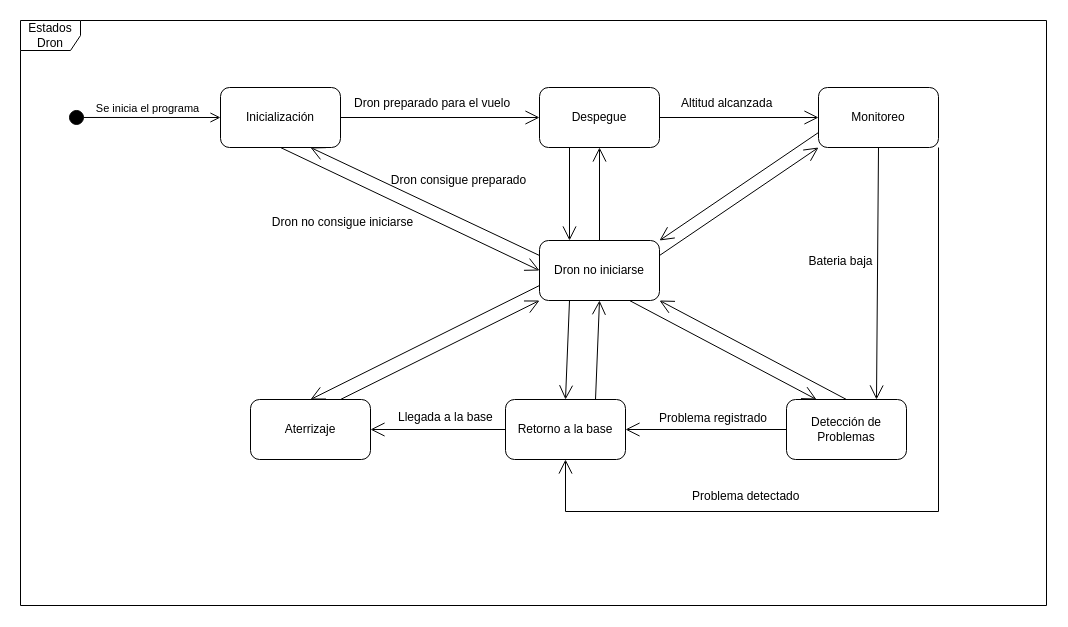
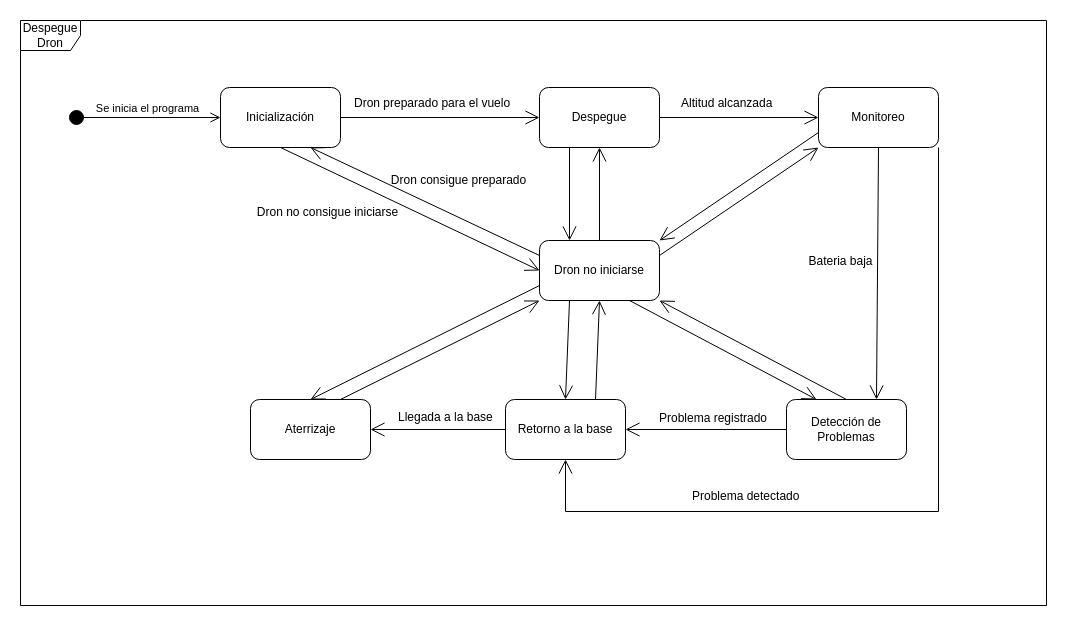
(51, 36) -> (51, 36)
(342, 223) -> (327, 213)
